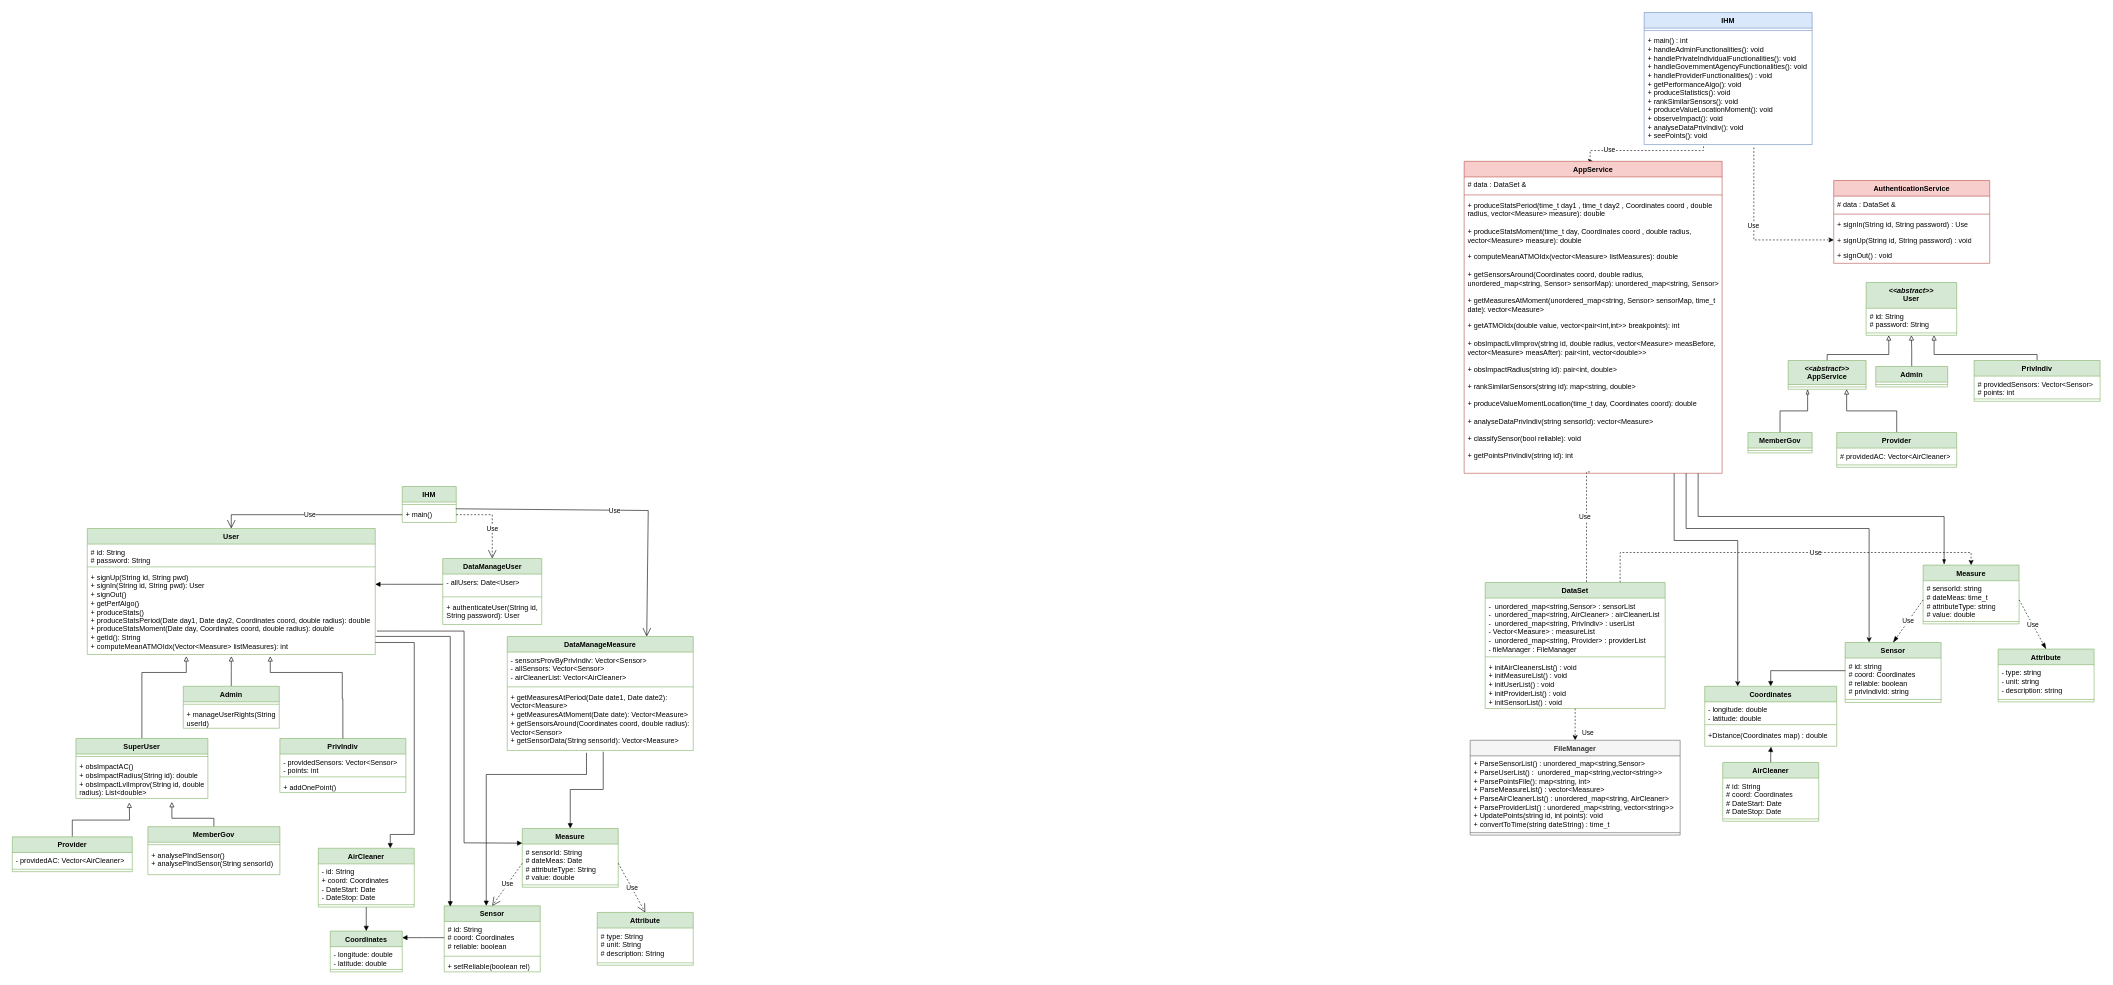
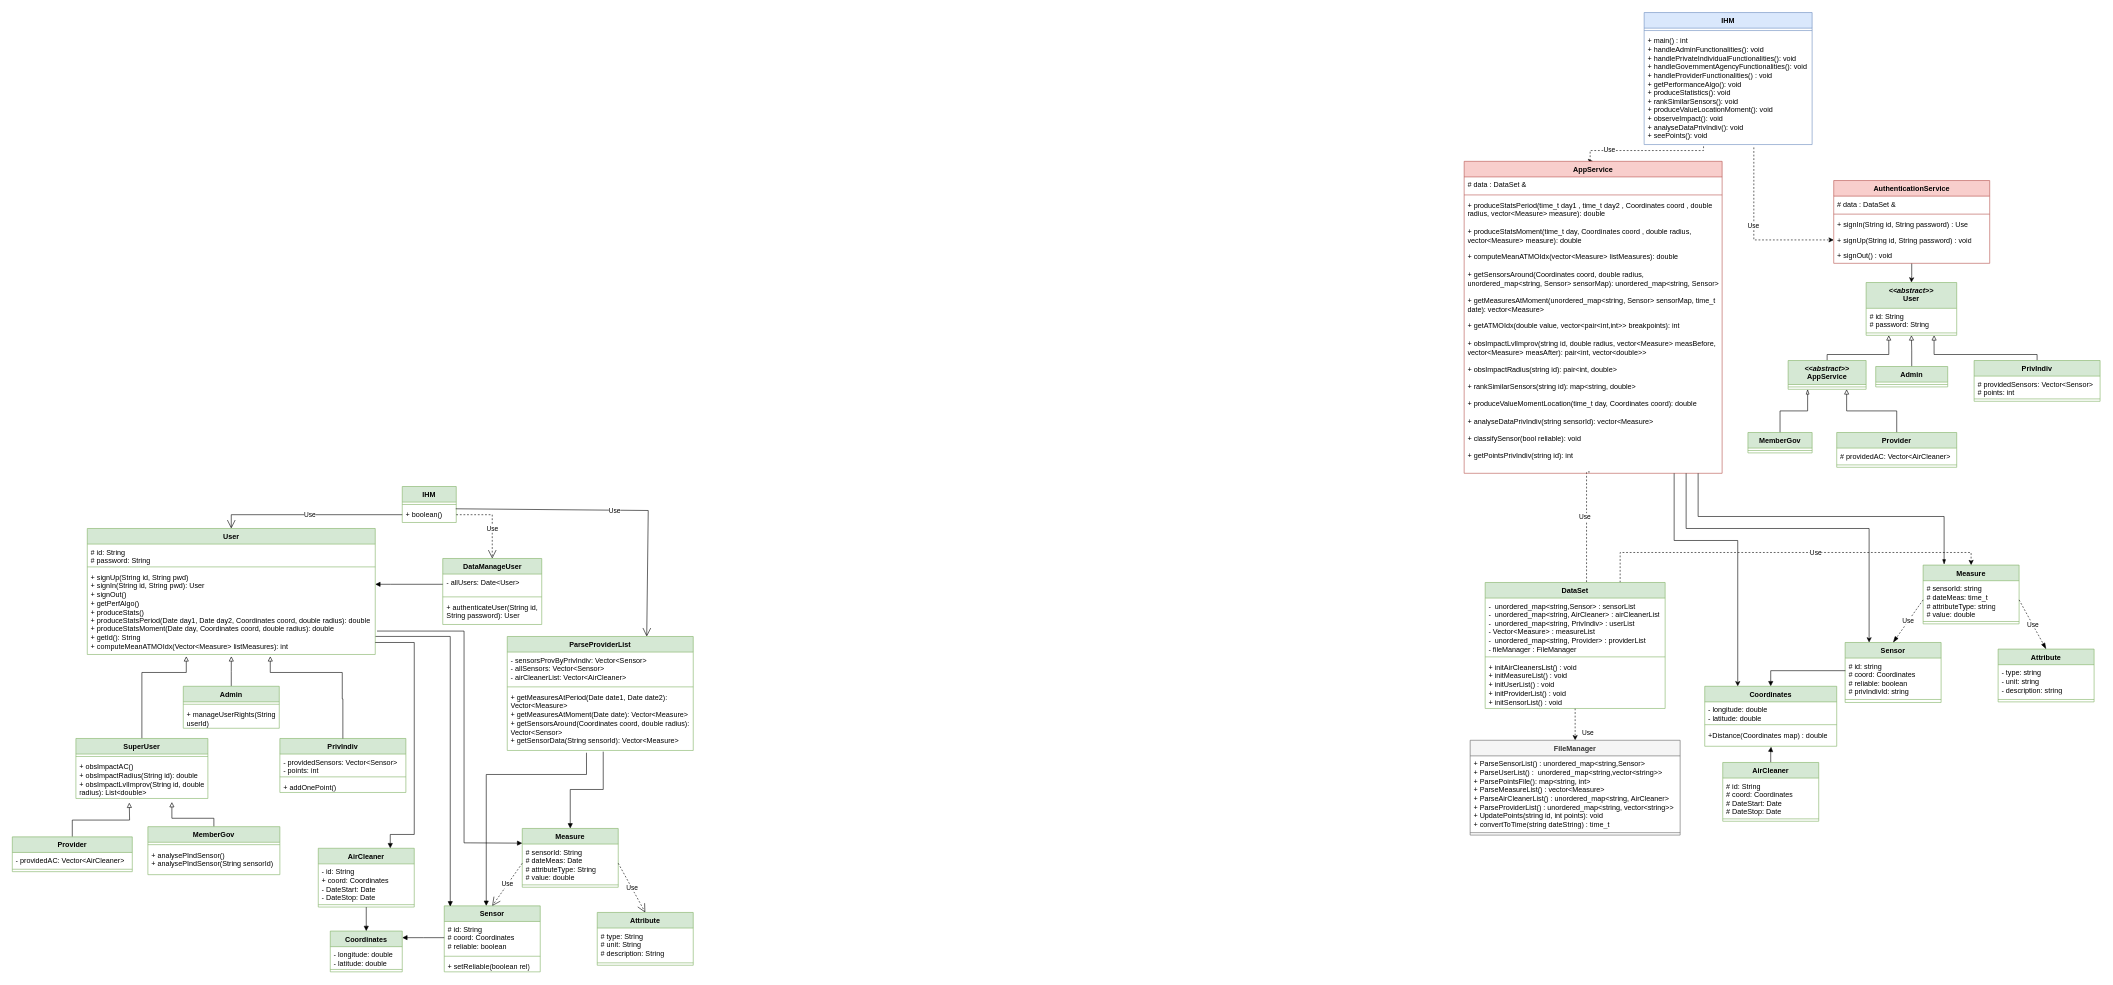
none -> (1912, 276)
(420, 515) -> (426, 515)
(600, 645) -> (600, 645)
